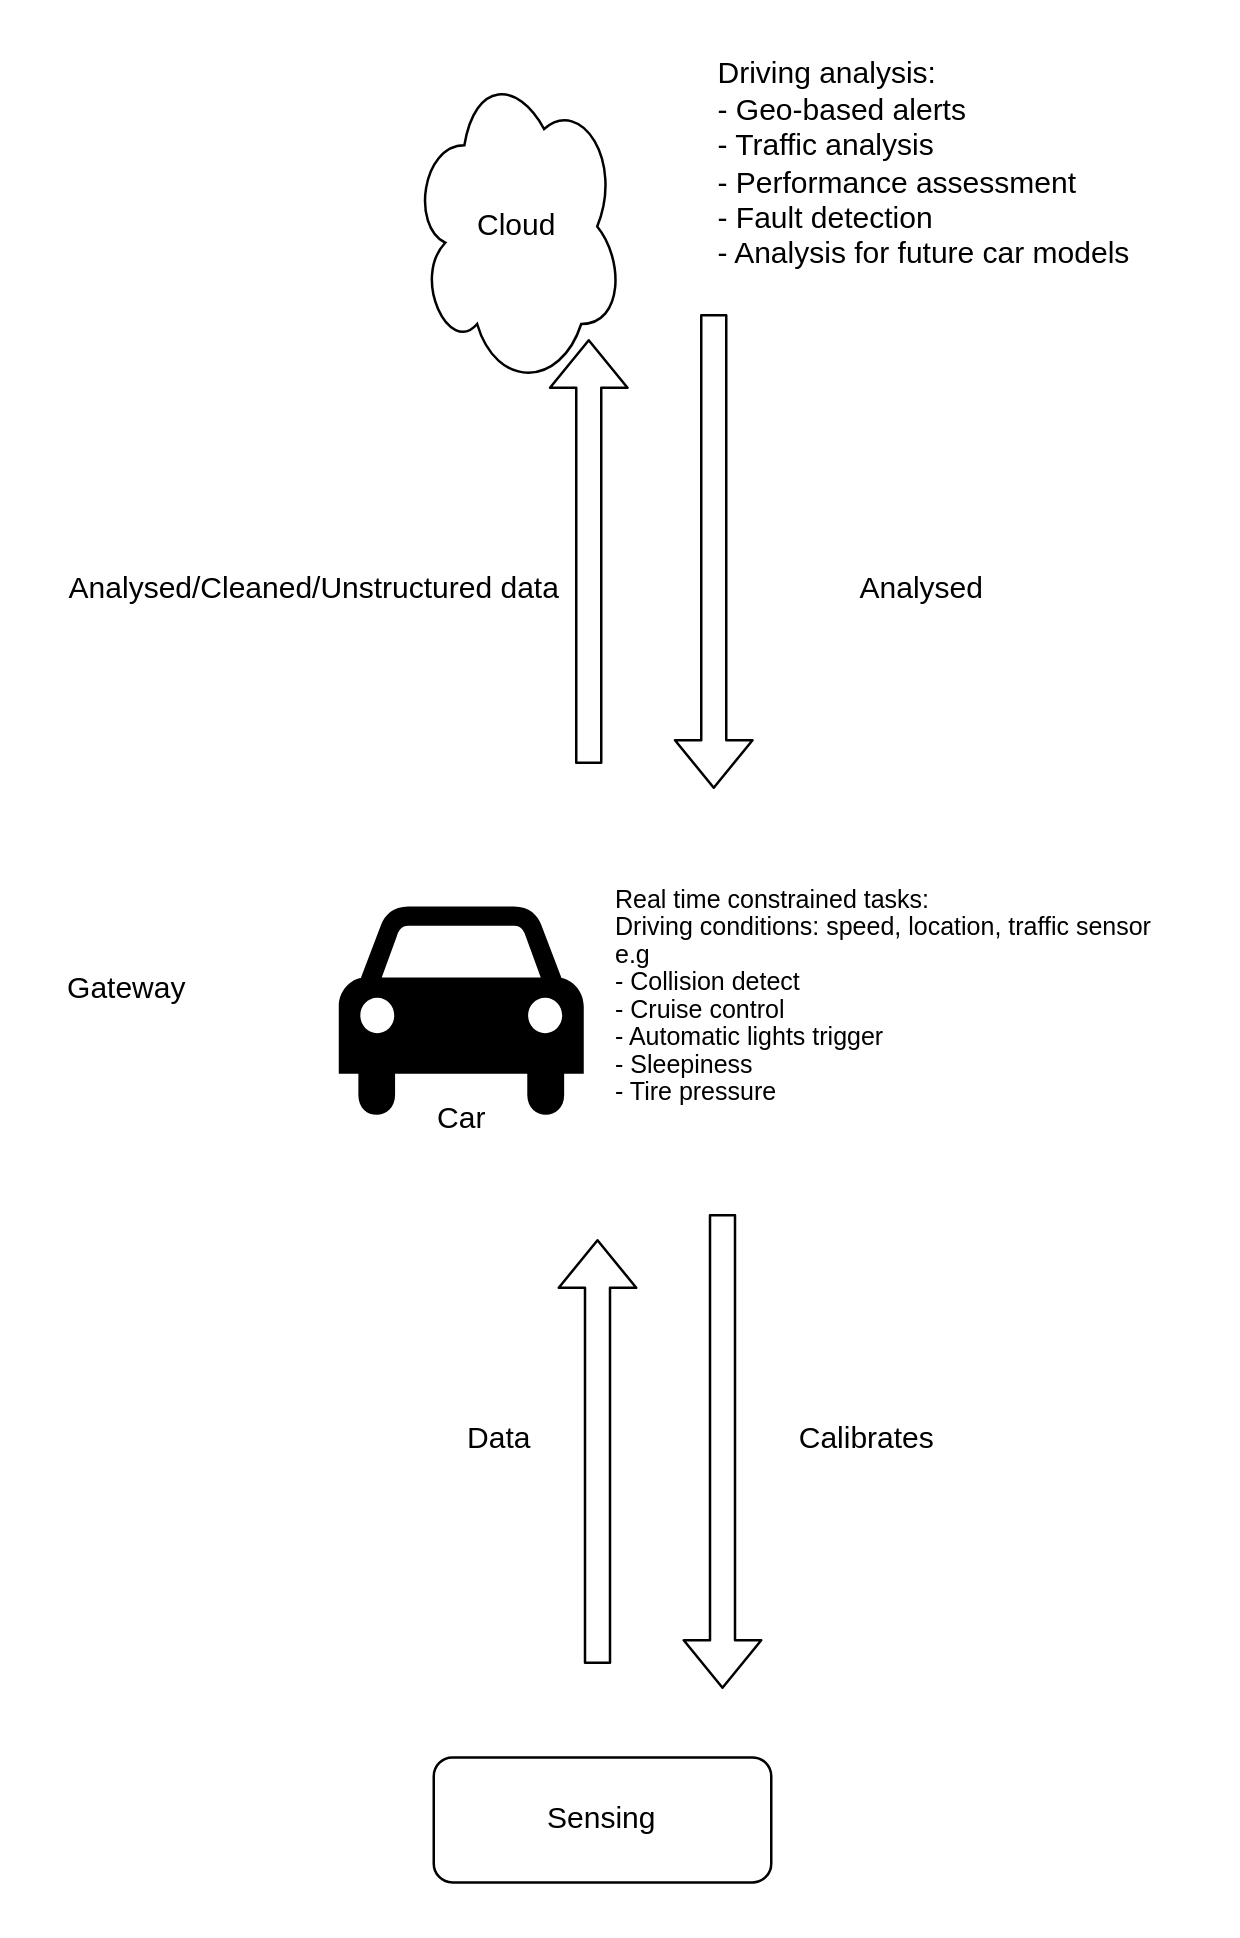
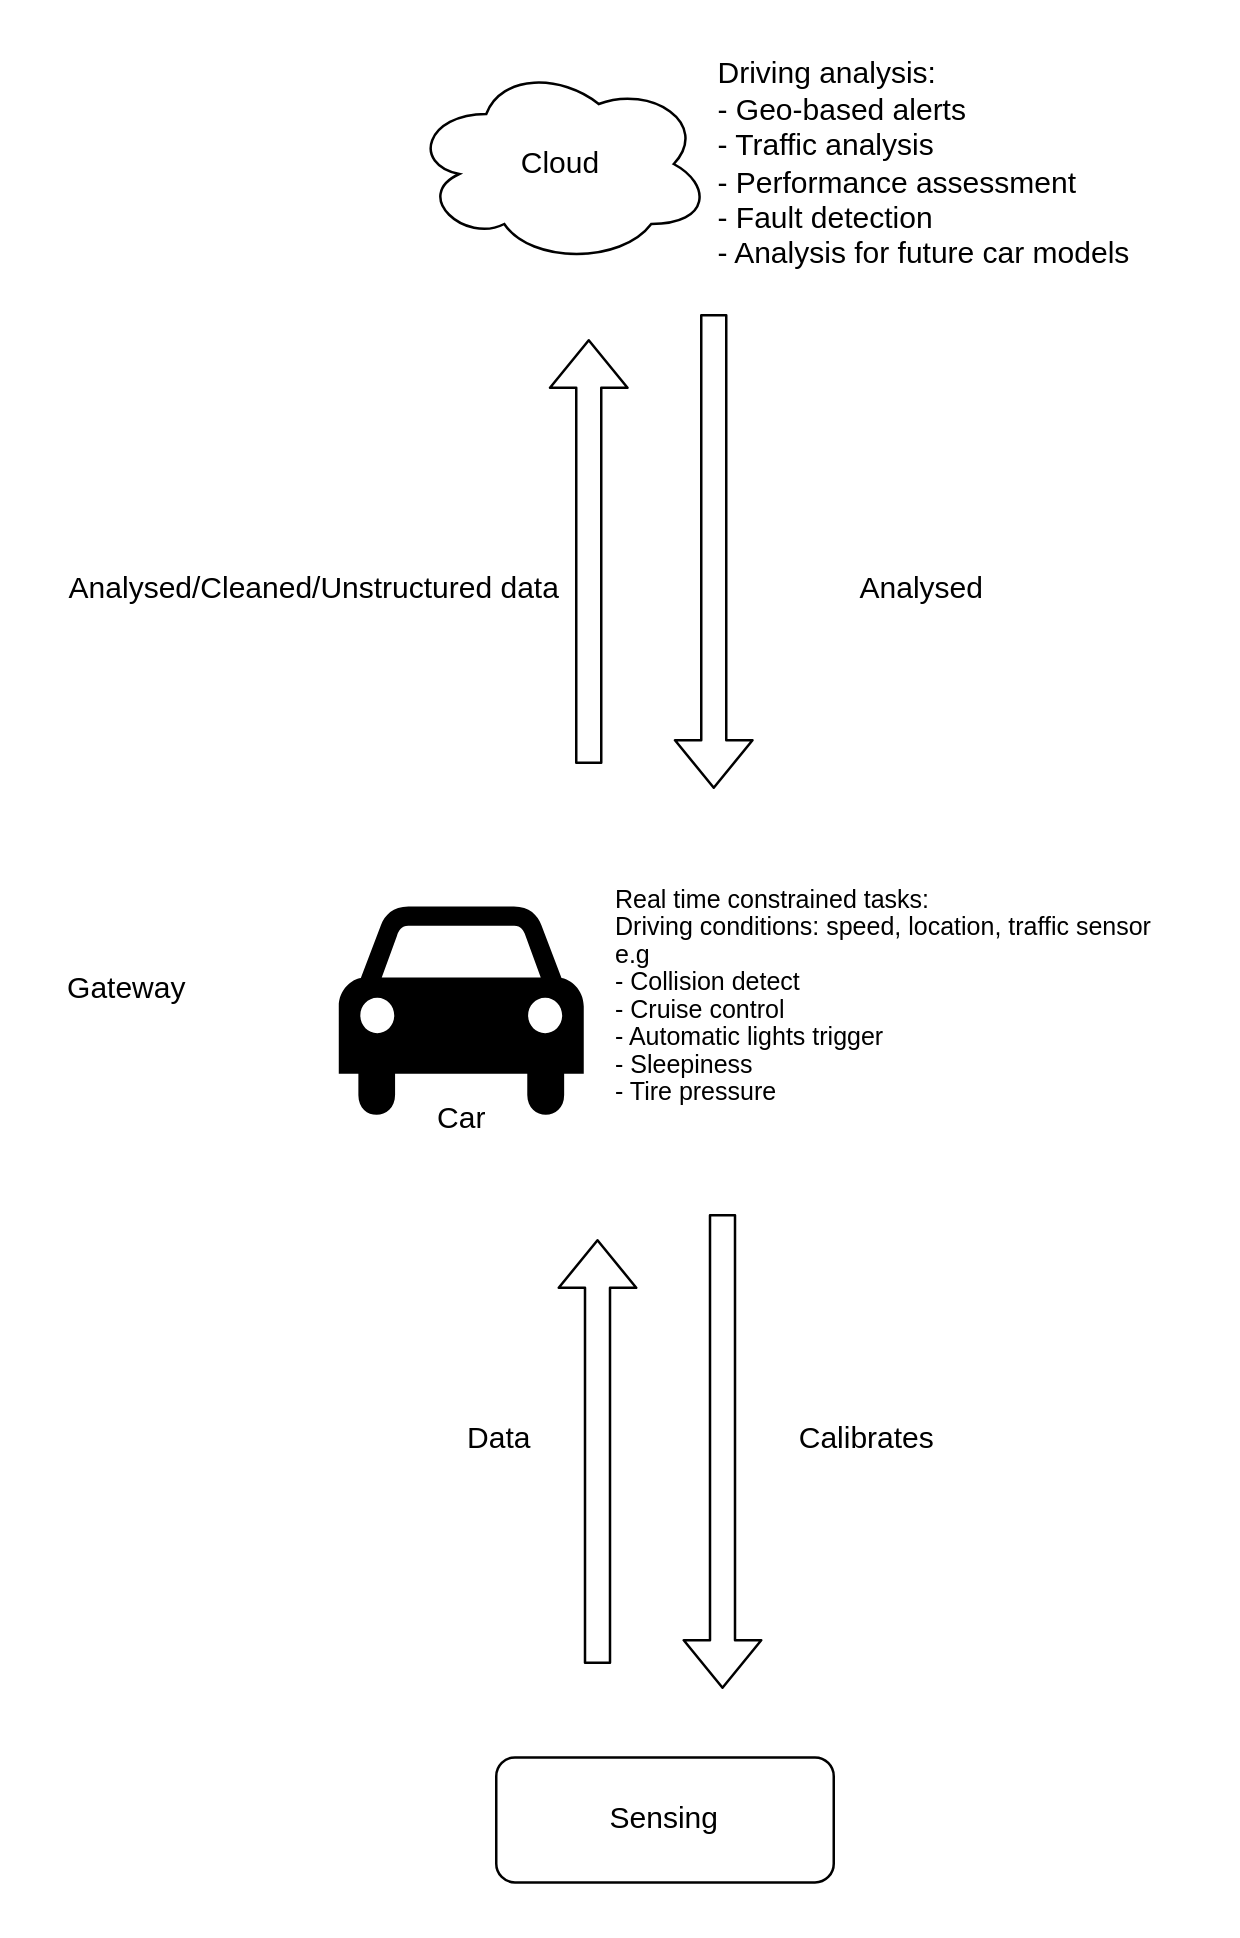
(518, 226) -> (561, 164)
(603, 1820) -> (665, 1820)
